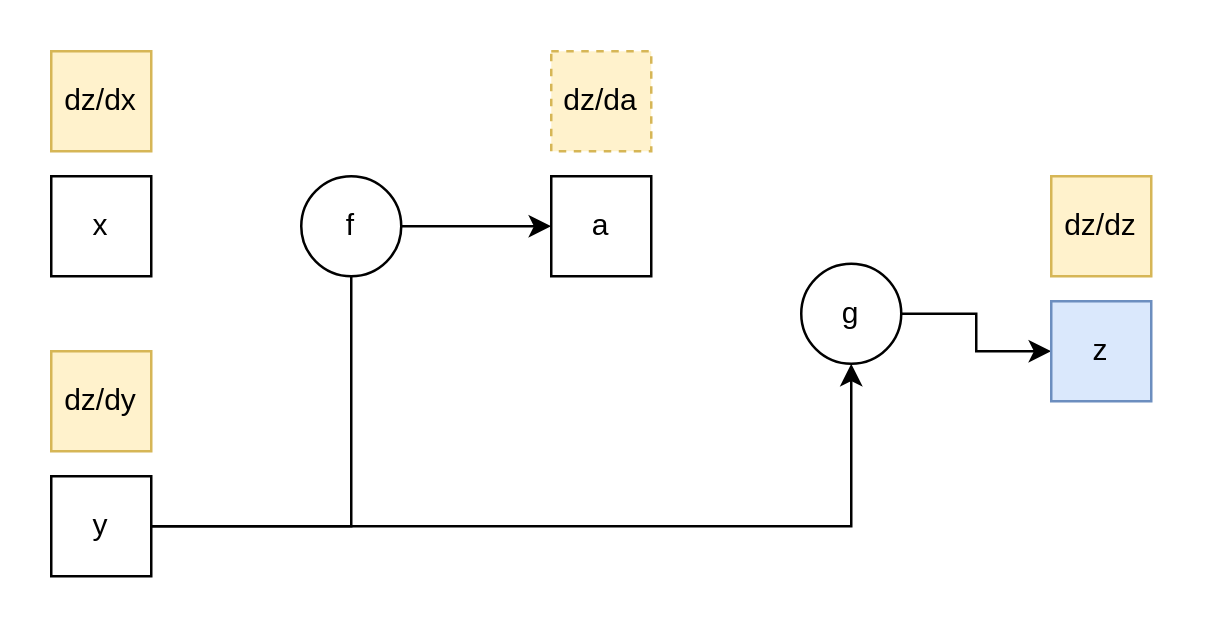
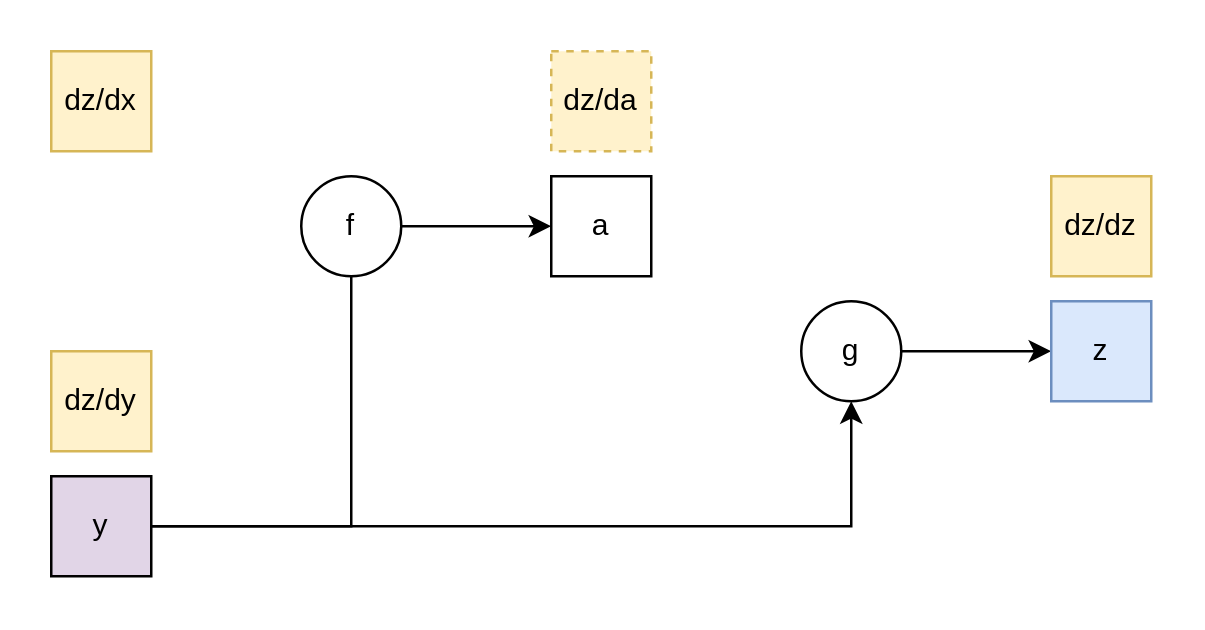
(101, 226) -> none
(851, 314) -> (851, 351)
(101, 526) -> (101, 526)
